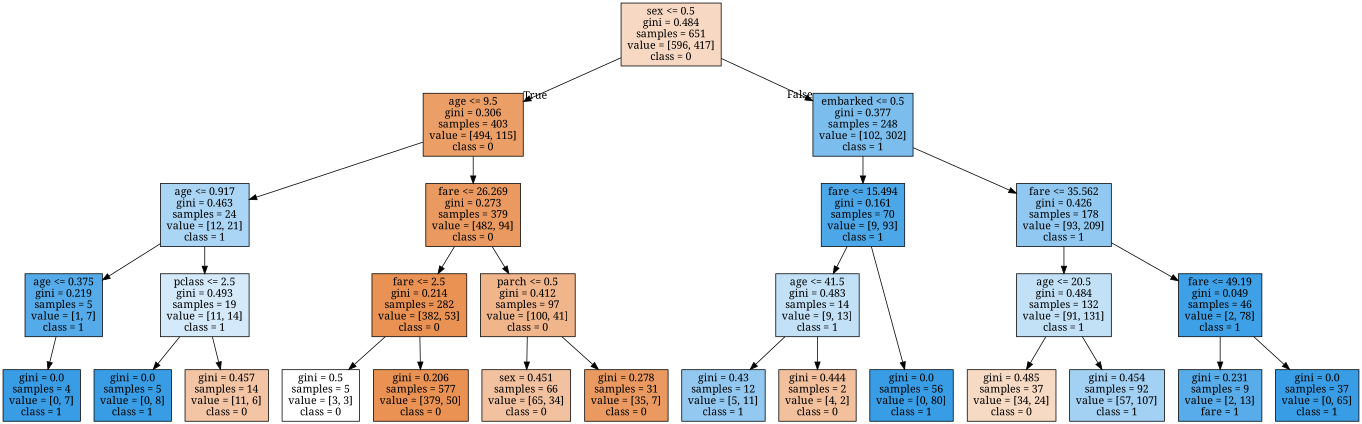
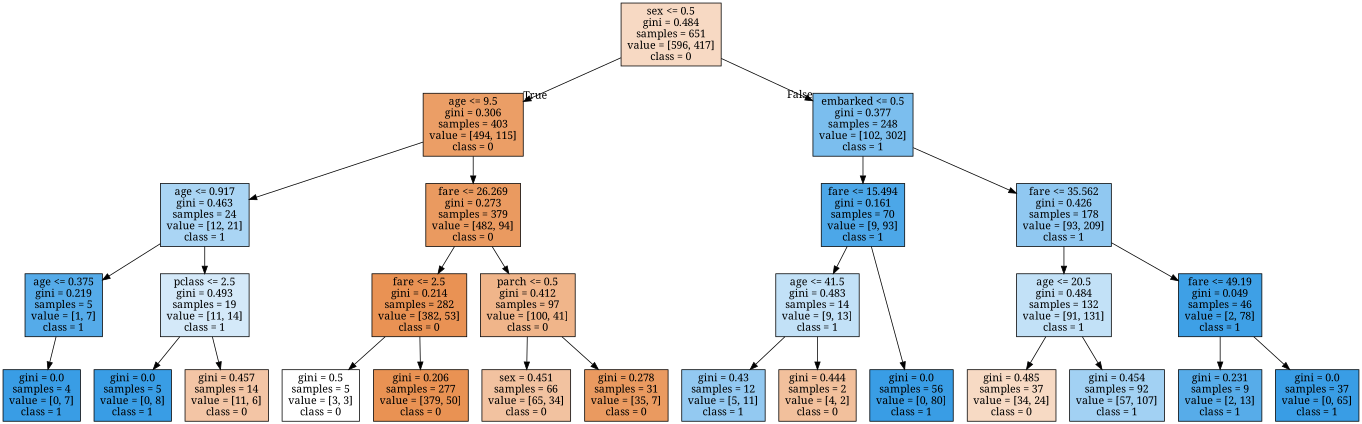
(421, 395) -> (421, 395)
(1220, 395) -> (1220, 395)
